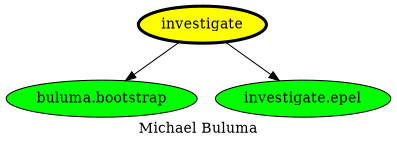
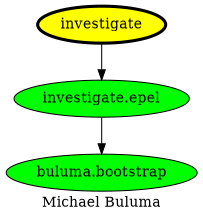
(157, 58) -> (102, 131)
